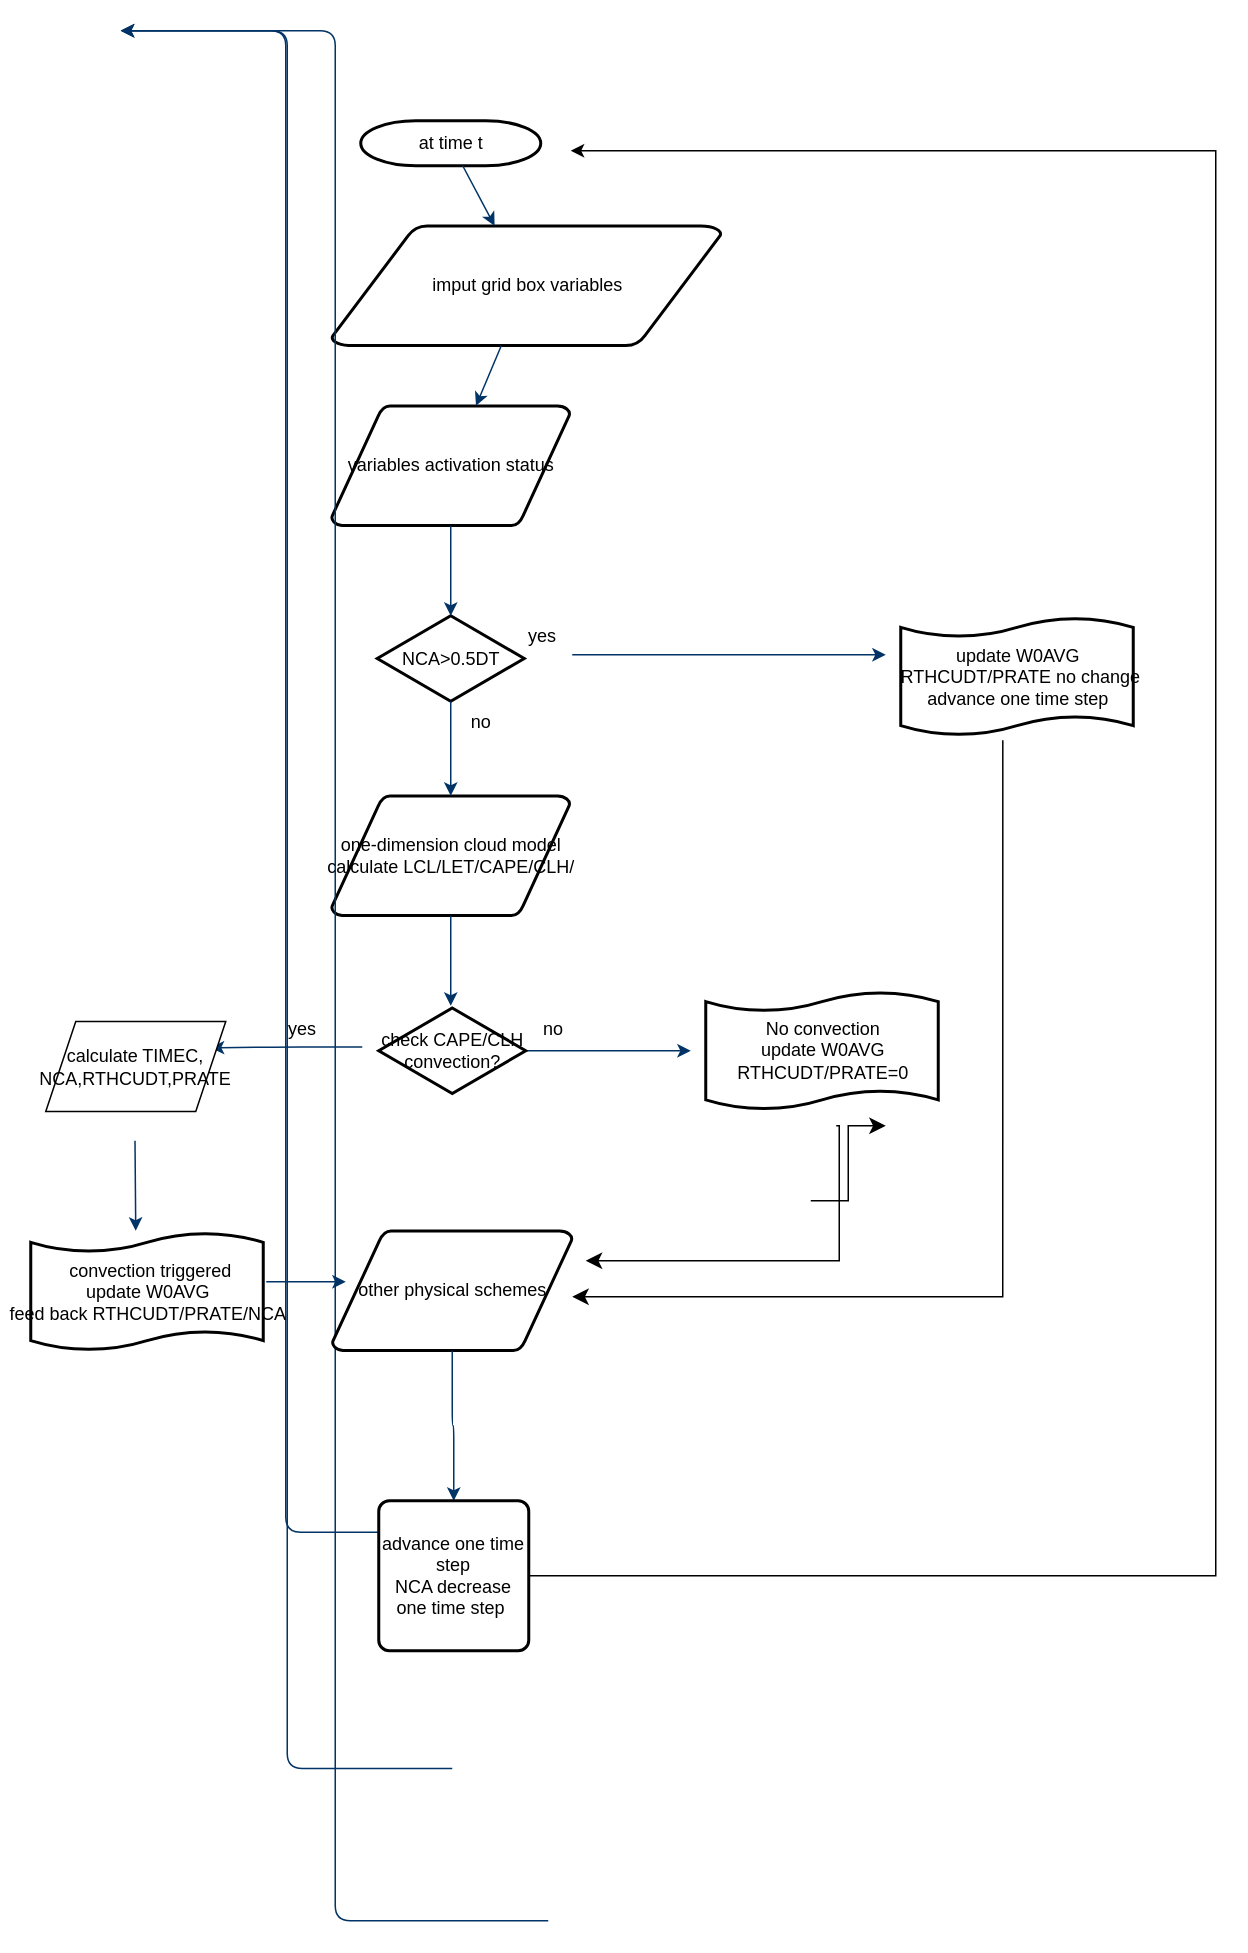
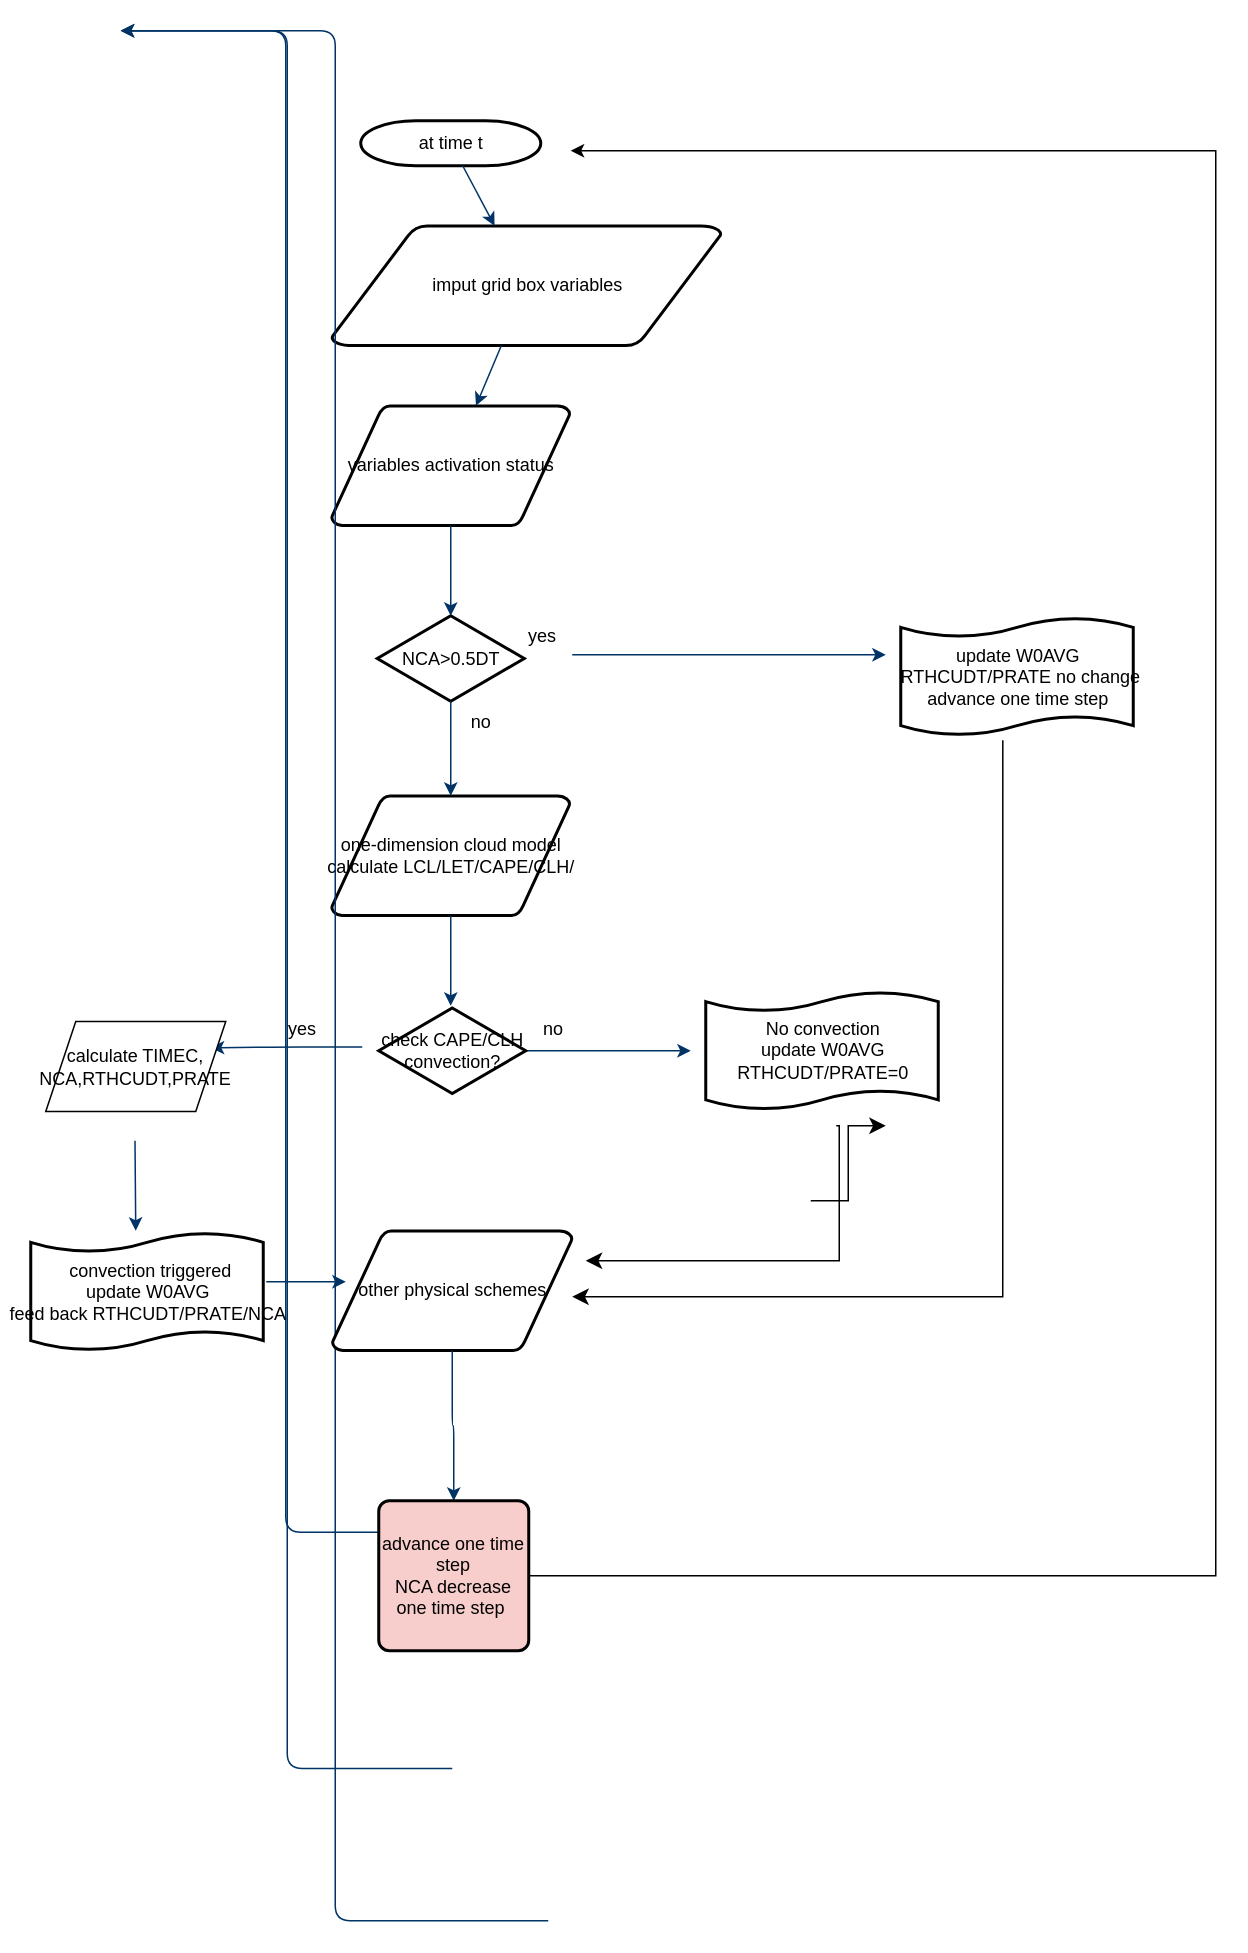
(454, 1576) -> (454, 1576)
